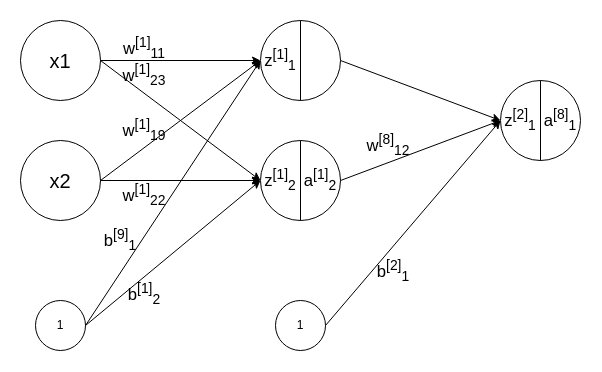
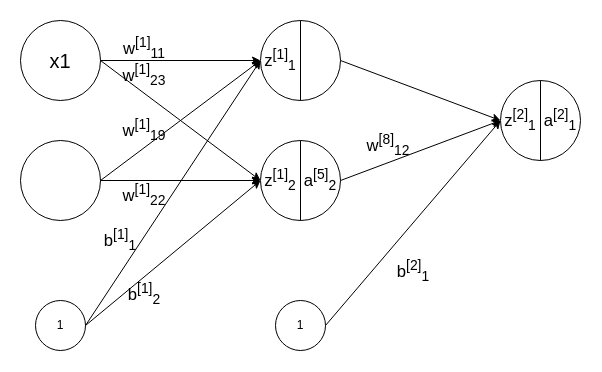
(561, 121) -> (561, 121)
(61, 181) -> none
(321, 181) -> (321, 181)
(121, 241) -> (121, 241)
(394, 272) -> (414, 272)
